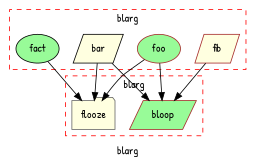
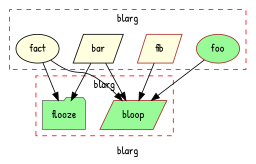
(38, 49) -> (38, 49)
none -> (101, 81)
(117, 81) -> none
(93, 115) -> (64, 115)
